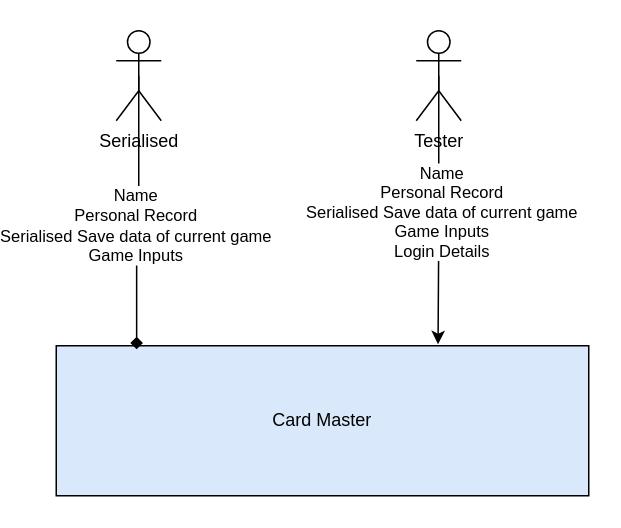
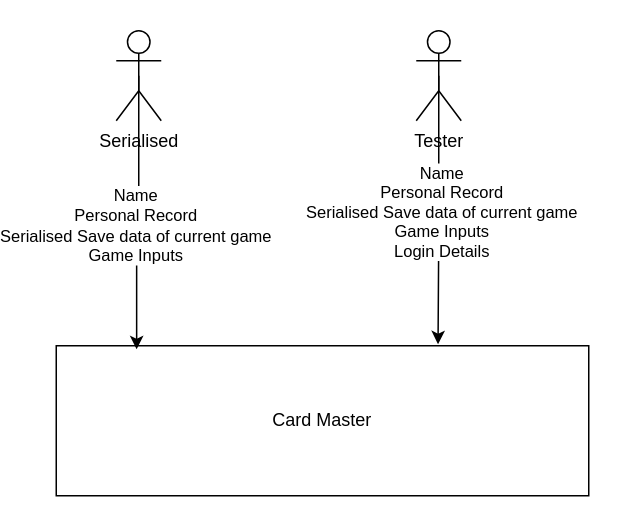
(137, 336) -> (137, 337)
(323, 421) -> (323, 421)
